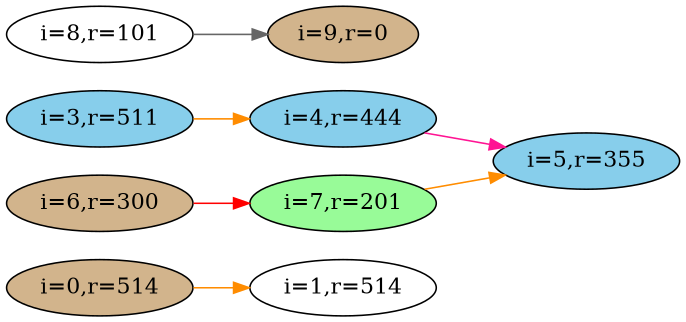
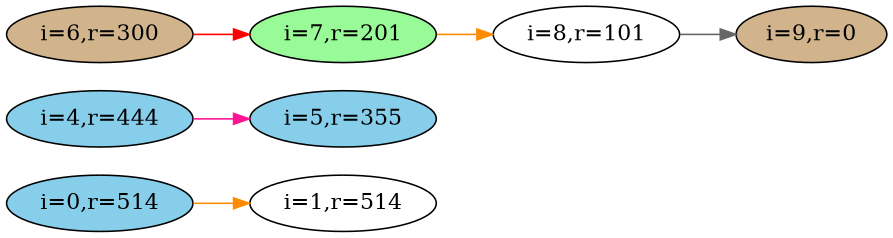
(100, 119) -> none
(457, 184) -> (457, 34)
(100, 288) -> (100, 203)
